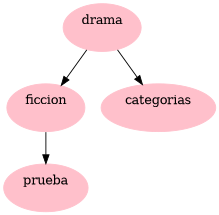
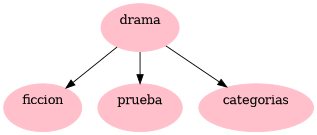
(46, 143) -> (140, 63)
